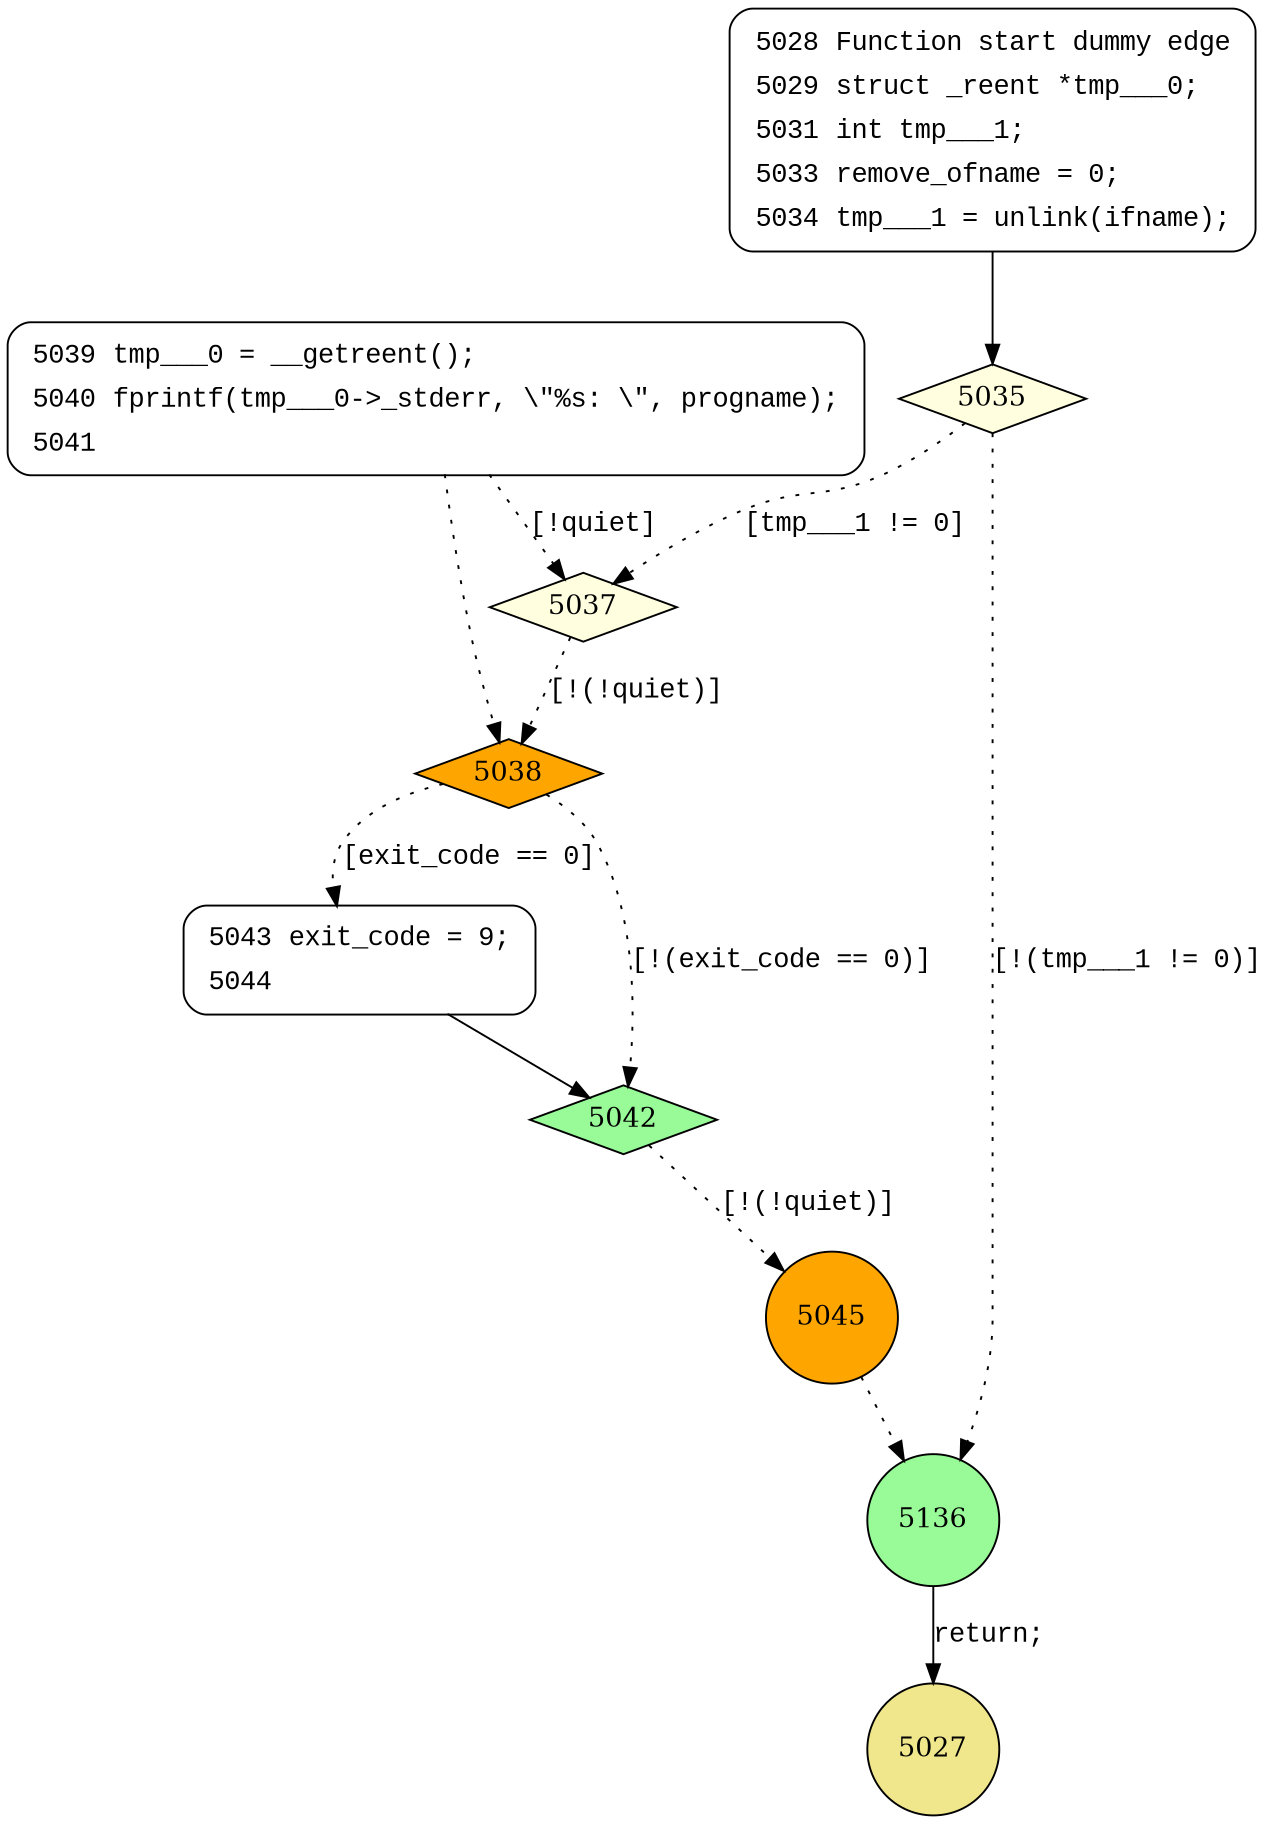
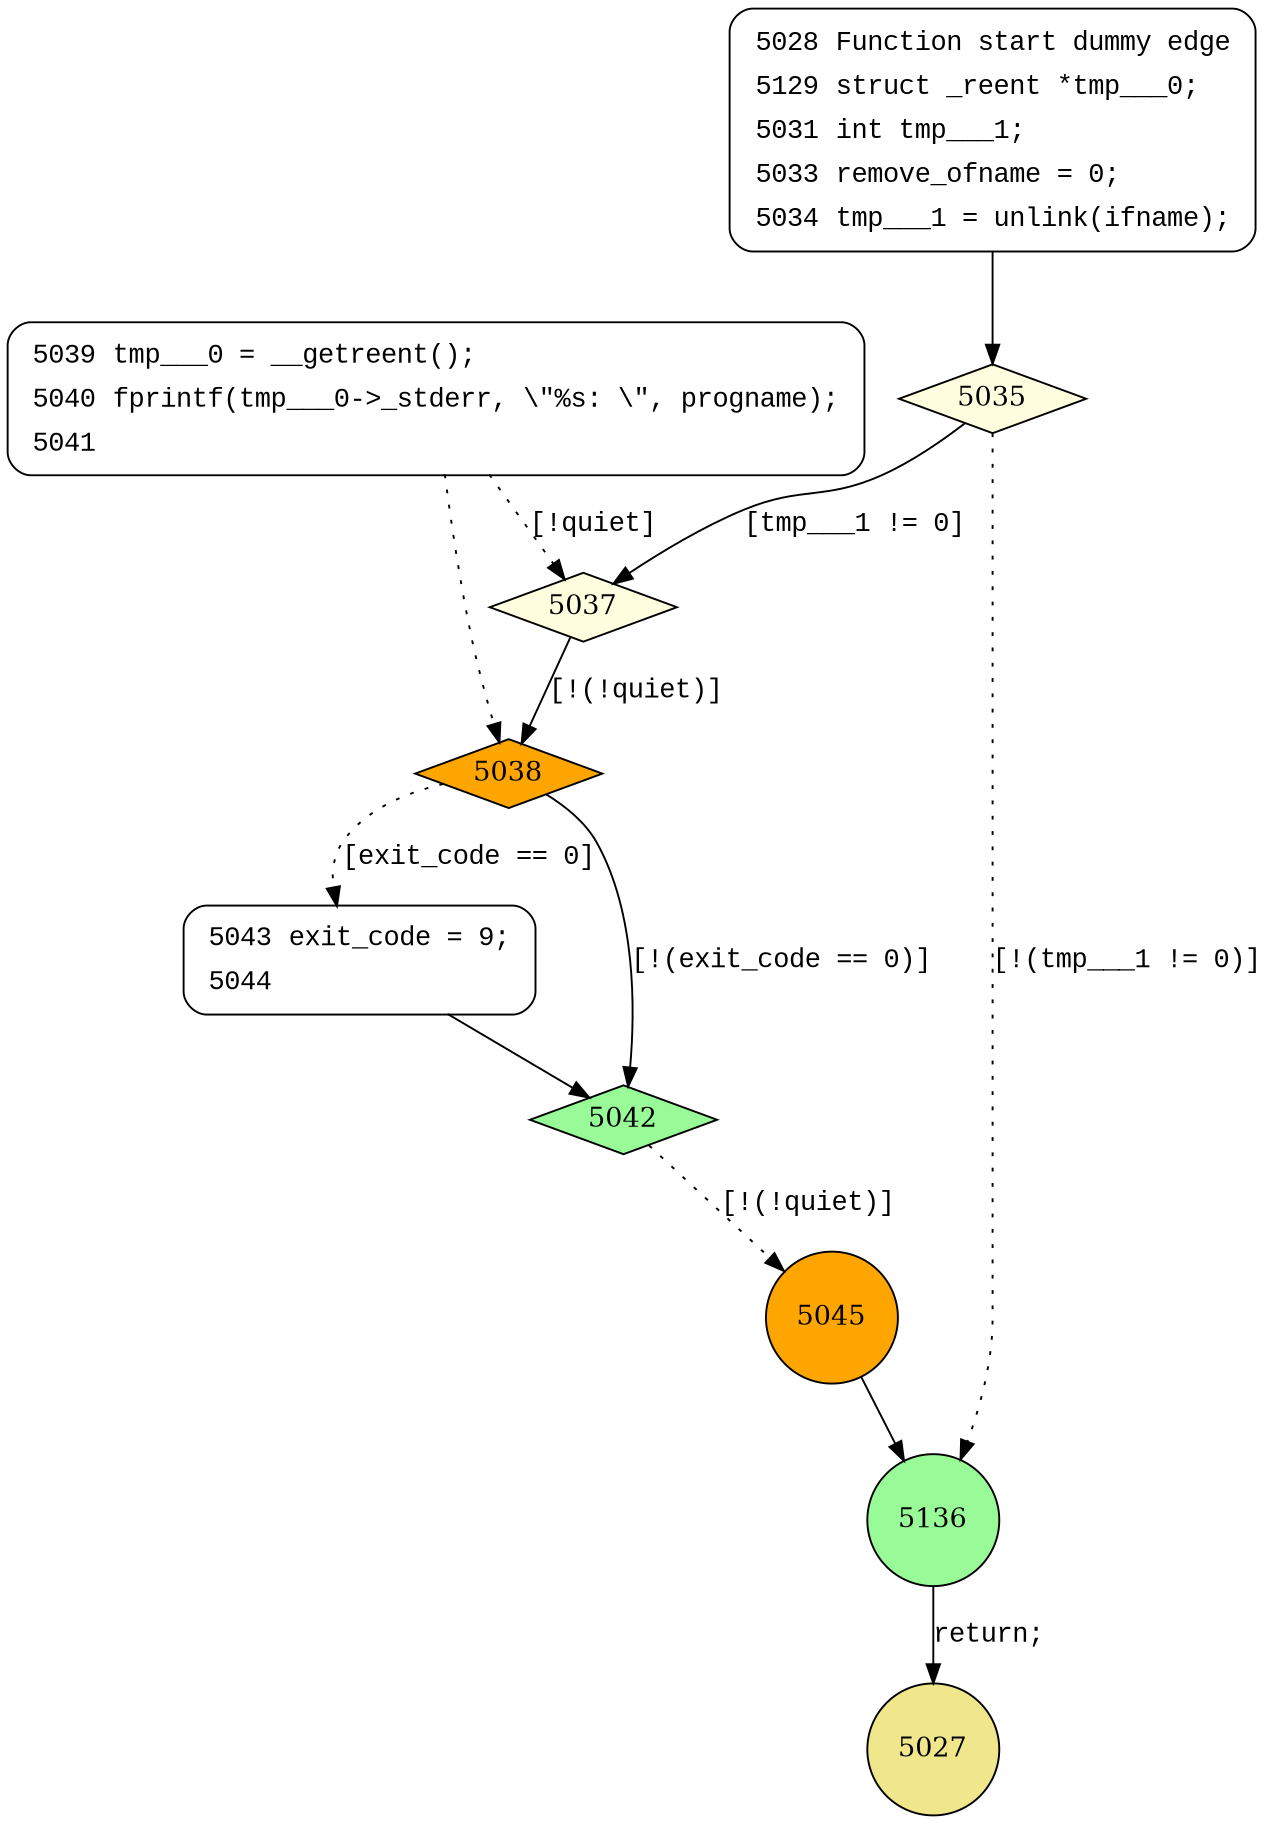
(788, 86) -> (788, 86)
(797, 495) -> (797, 495)
(550, 682) -> (550, 682)
(623, 918) -> (623, 918)
(878, 1410) -> (878, 1410)
